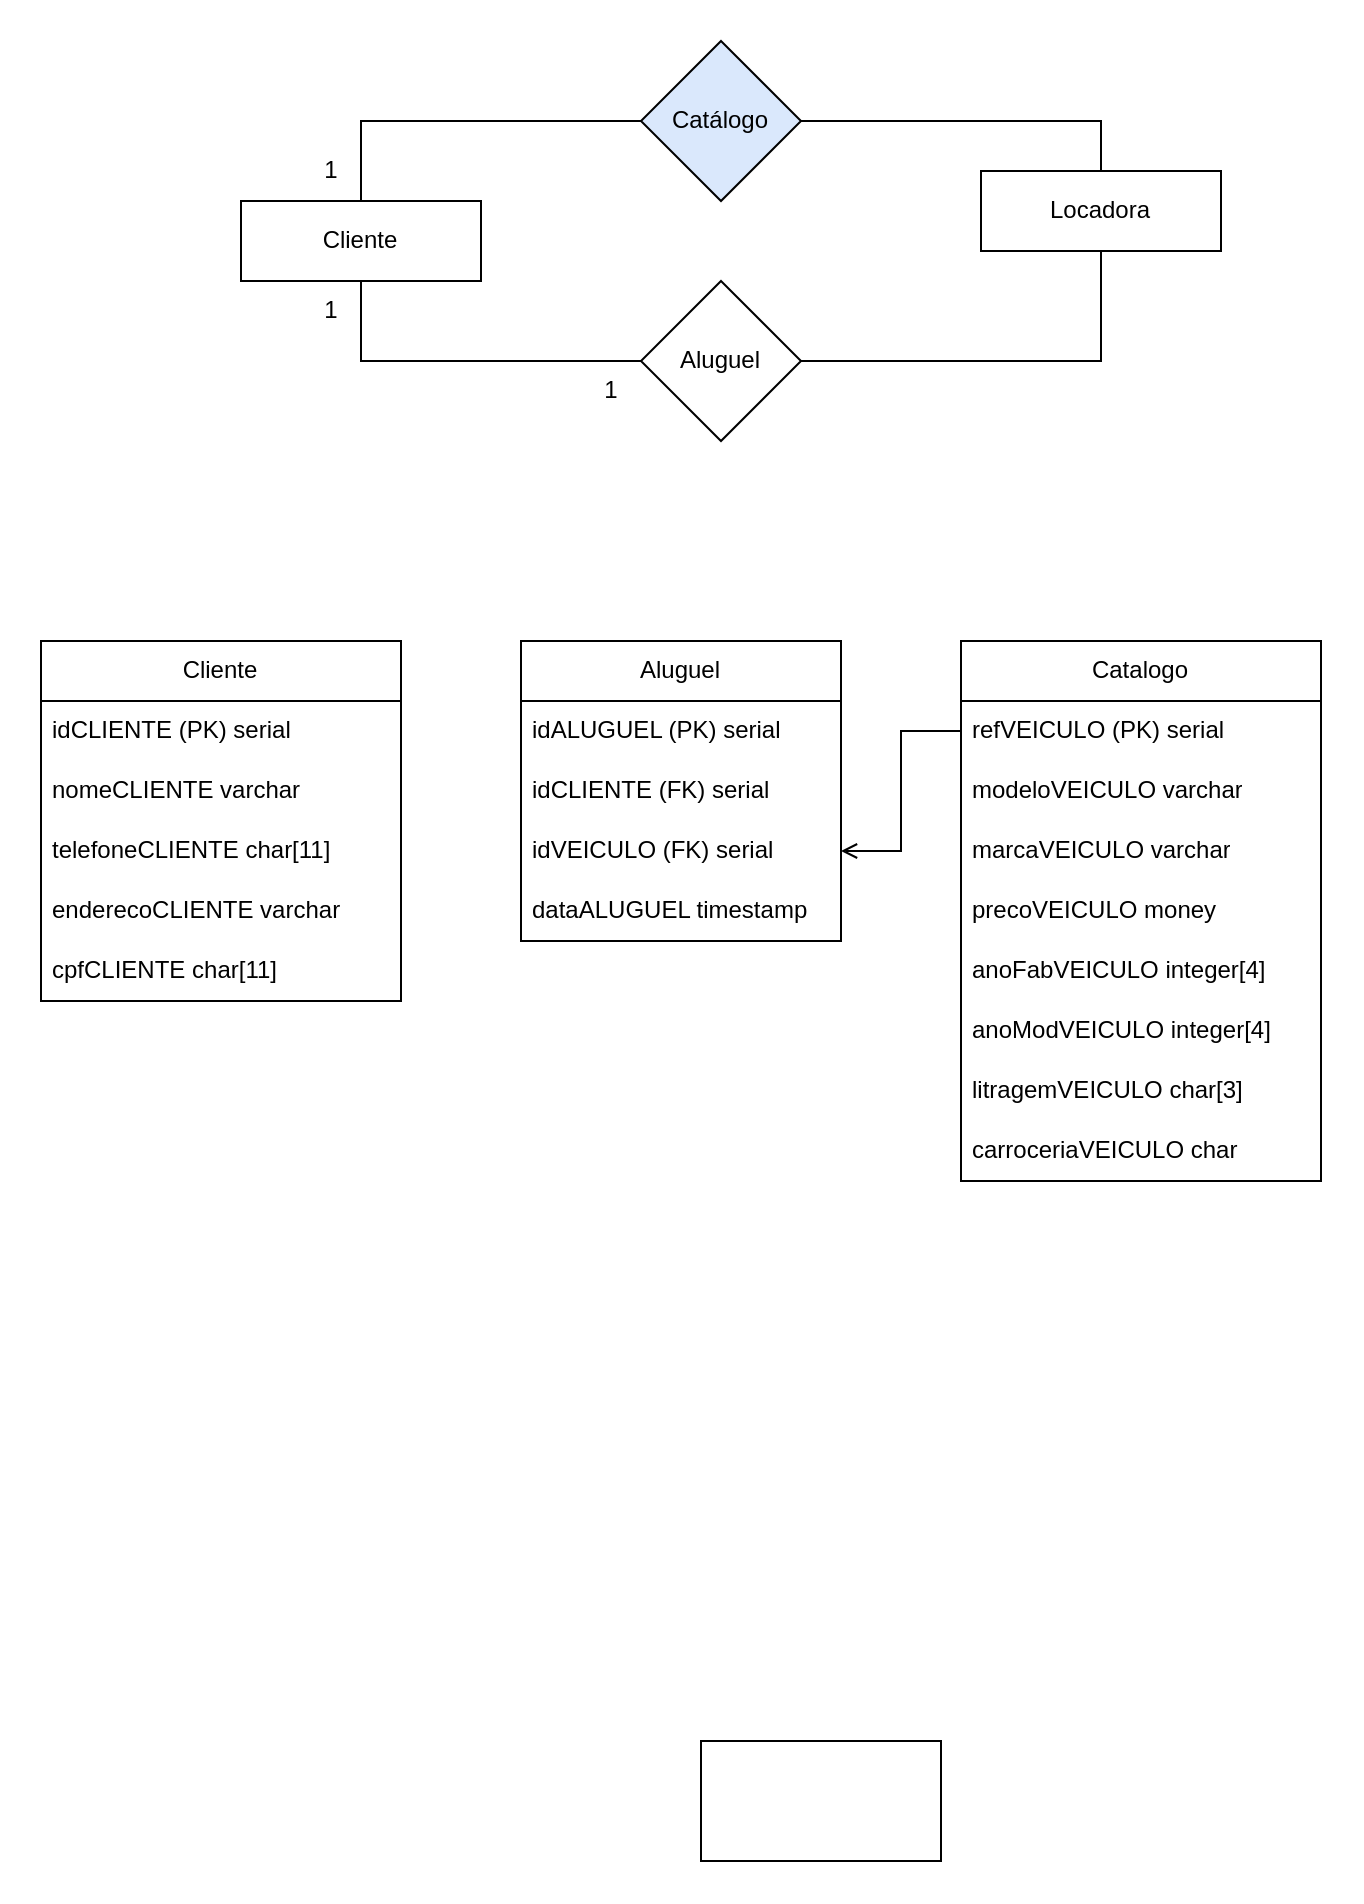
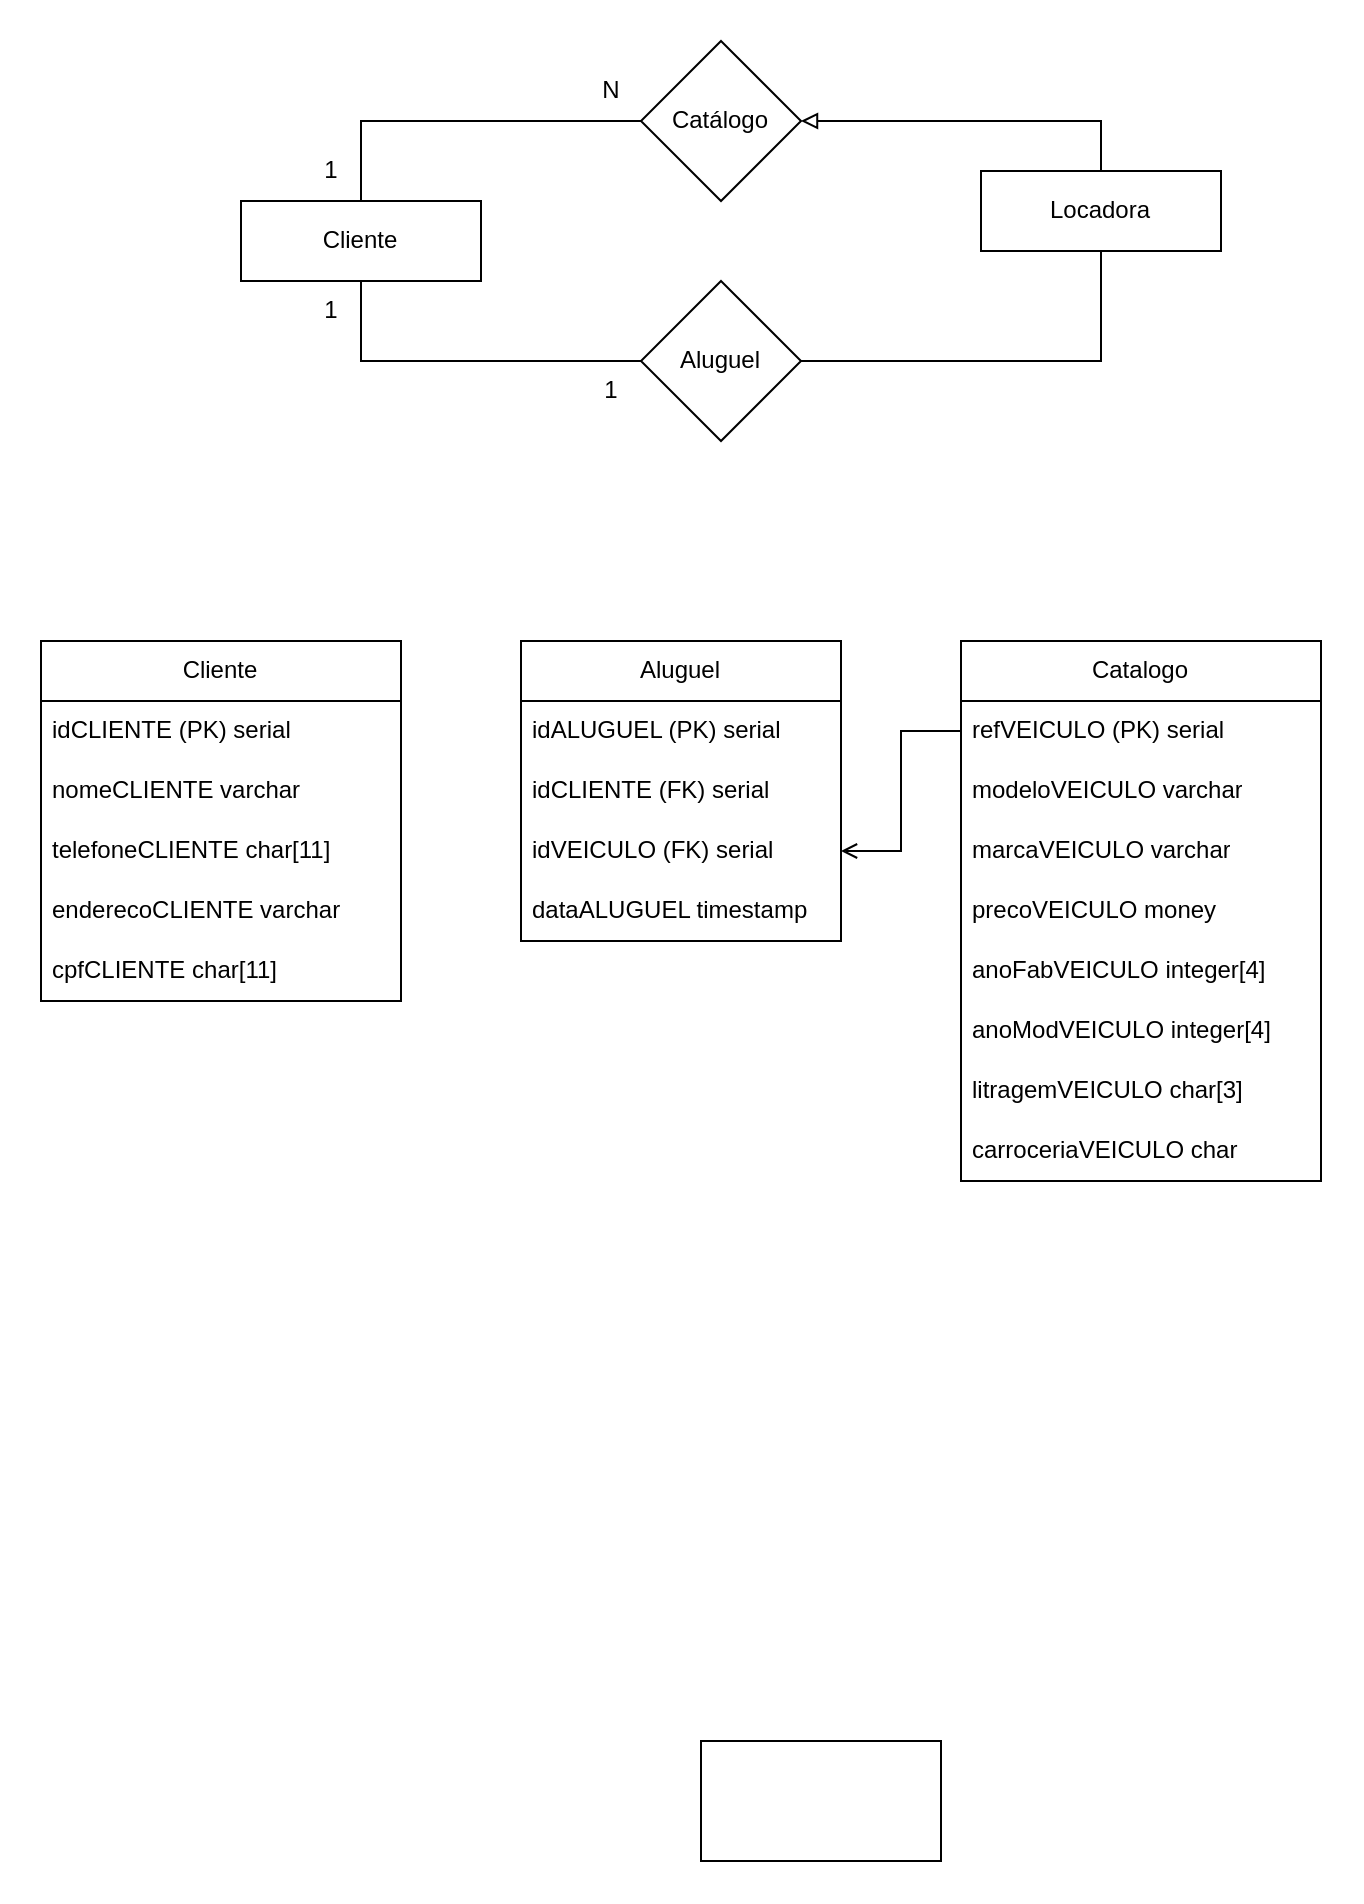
none -> (611, 91)
(721, 121) -> (721, 121)
(811, 121) -> (818, 121)
